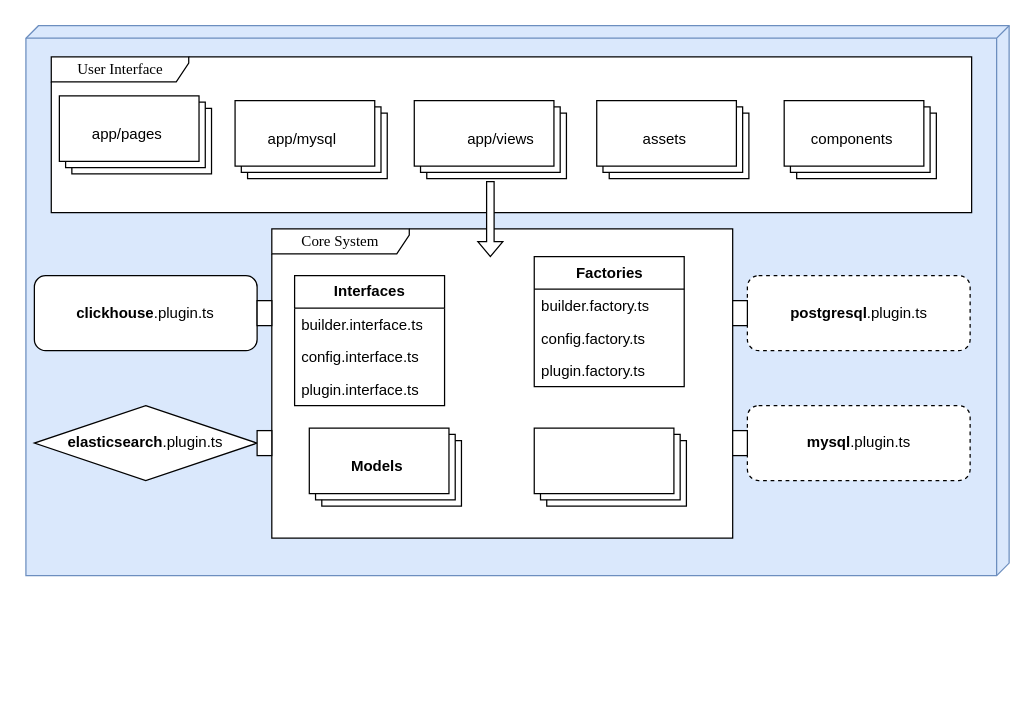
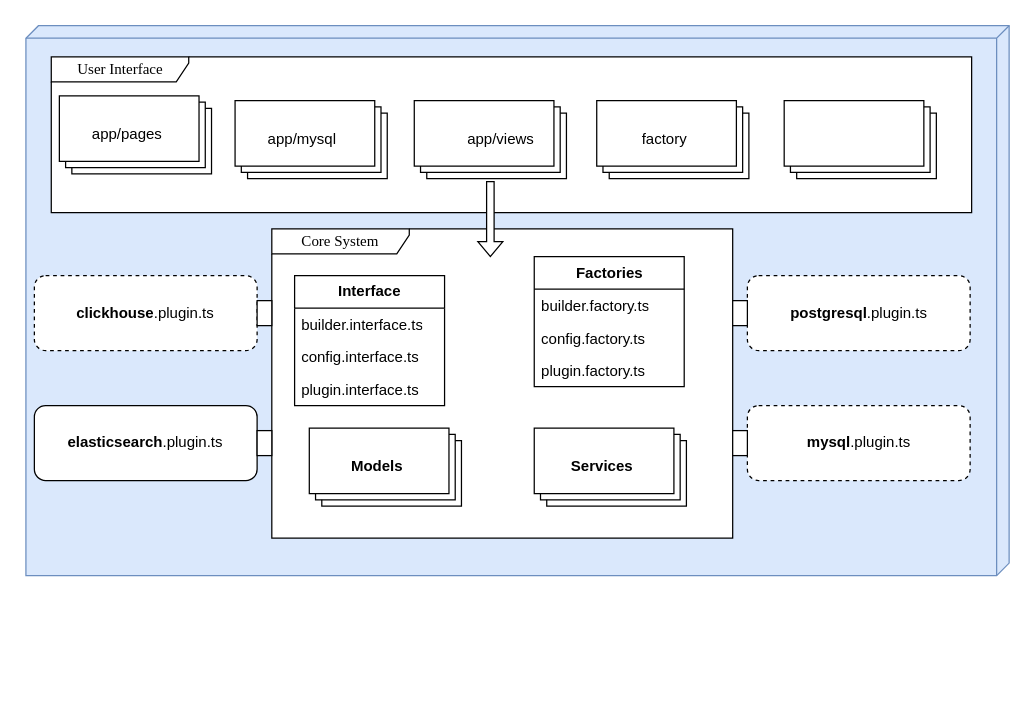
(665, 139) -> (665, 139)
(852, 140) -> none
(370, 292) -> (370, 292)
(146, 313) -> (146, 313)
(146, 443) -> (146, 443)
none -> (602, 467)
